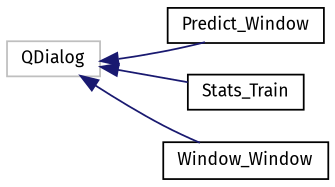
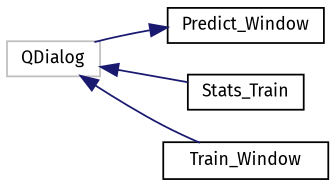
(162, 52) -> (122, 36)
(246, 161) -> (246, 161)
